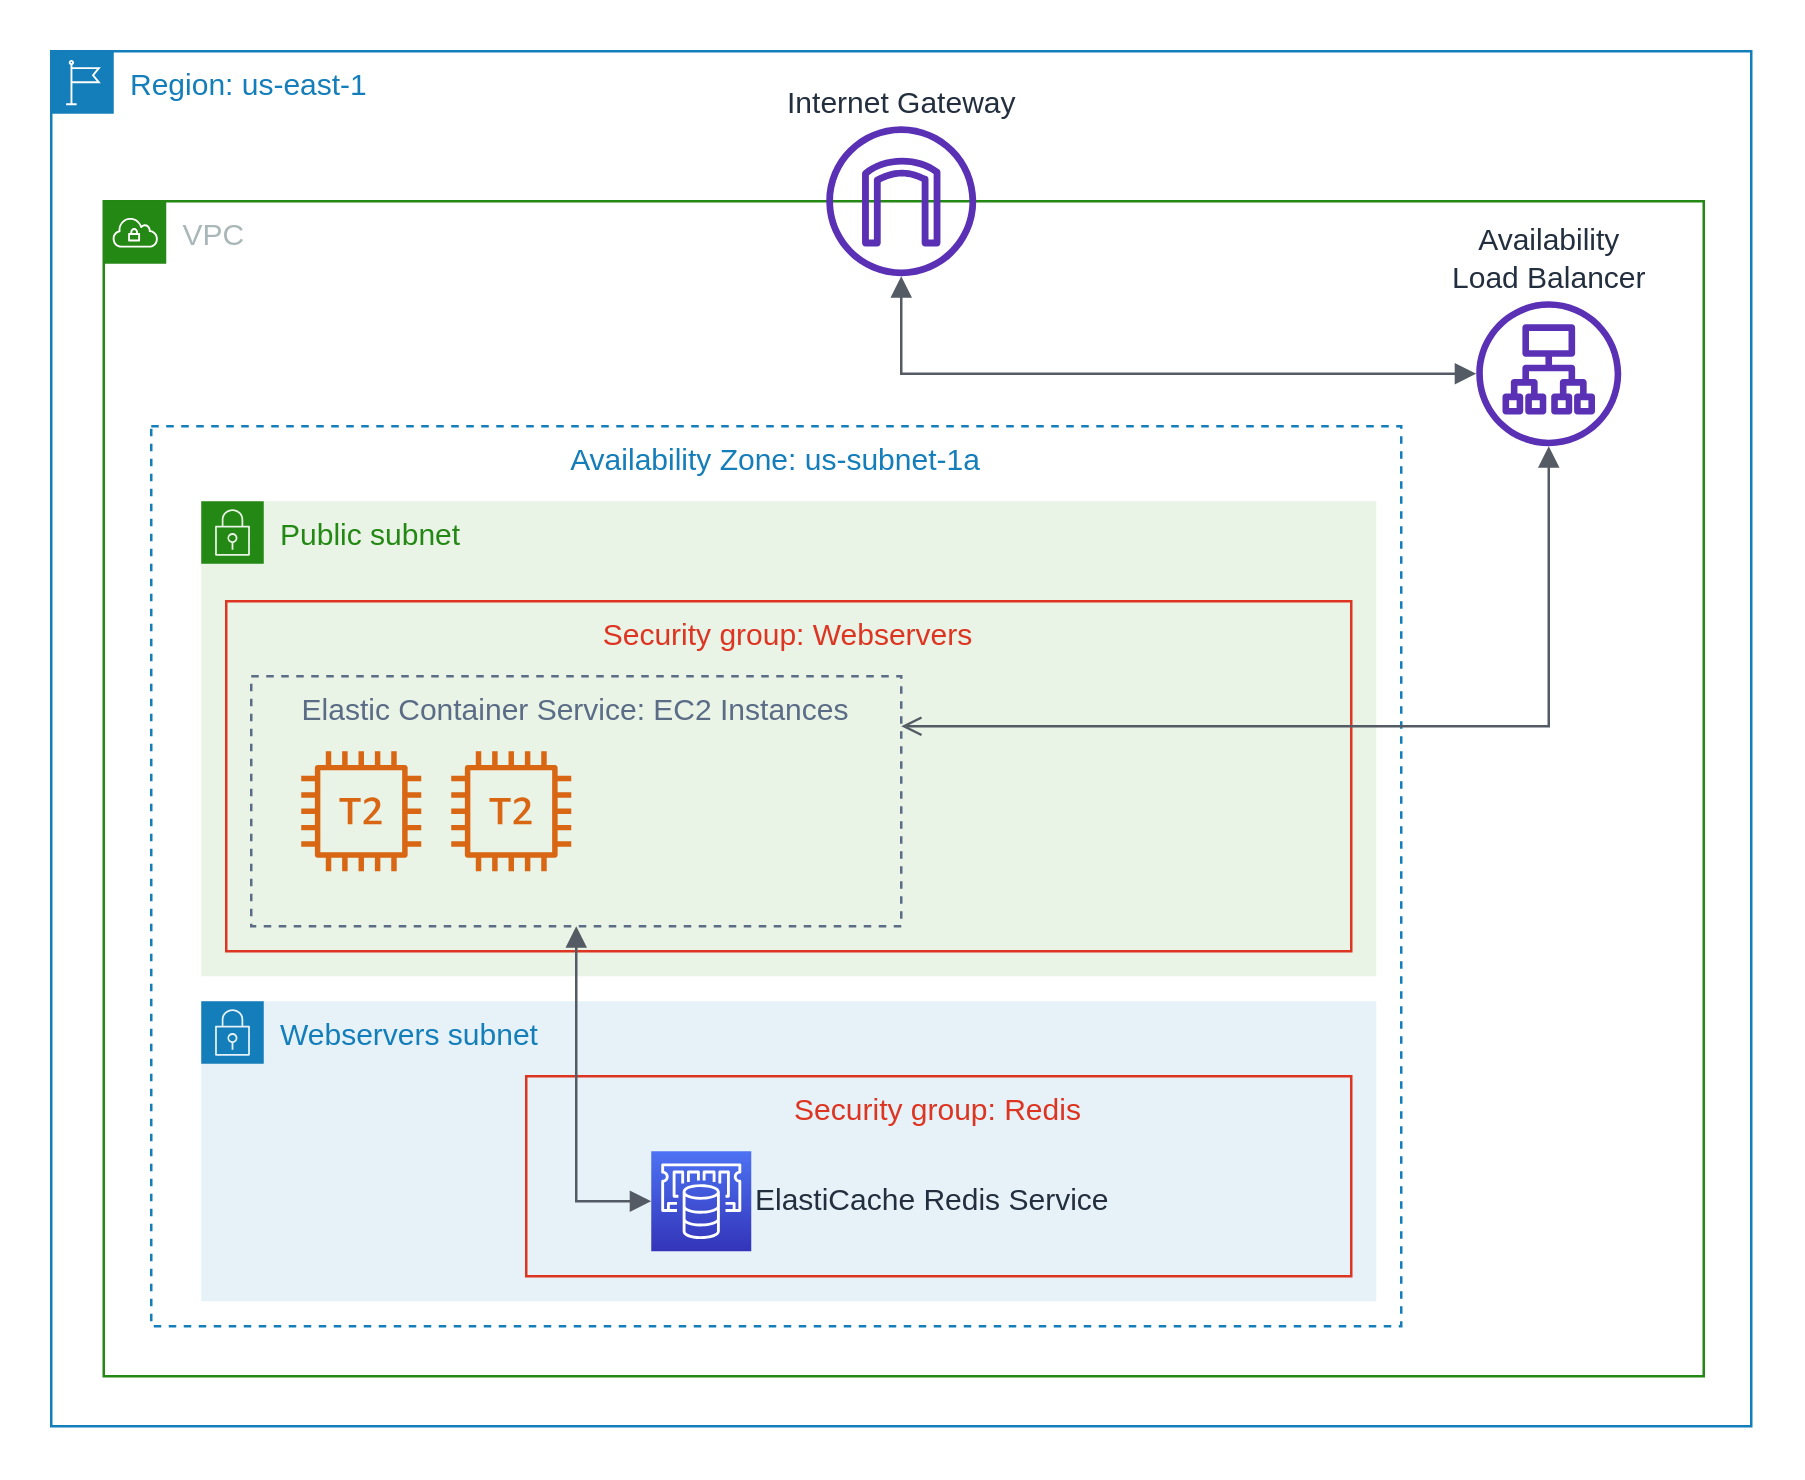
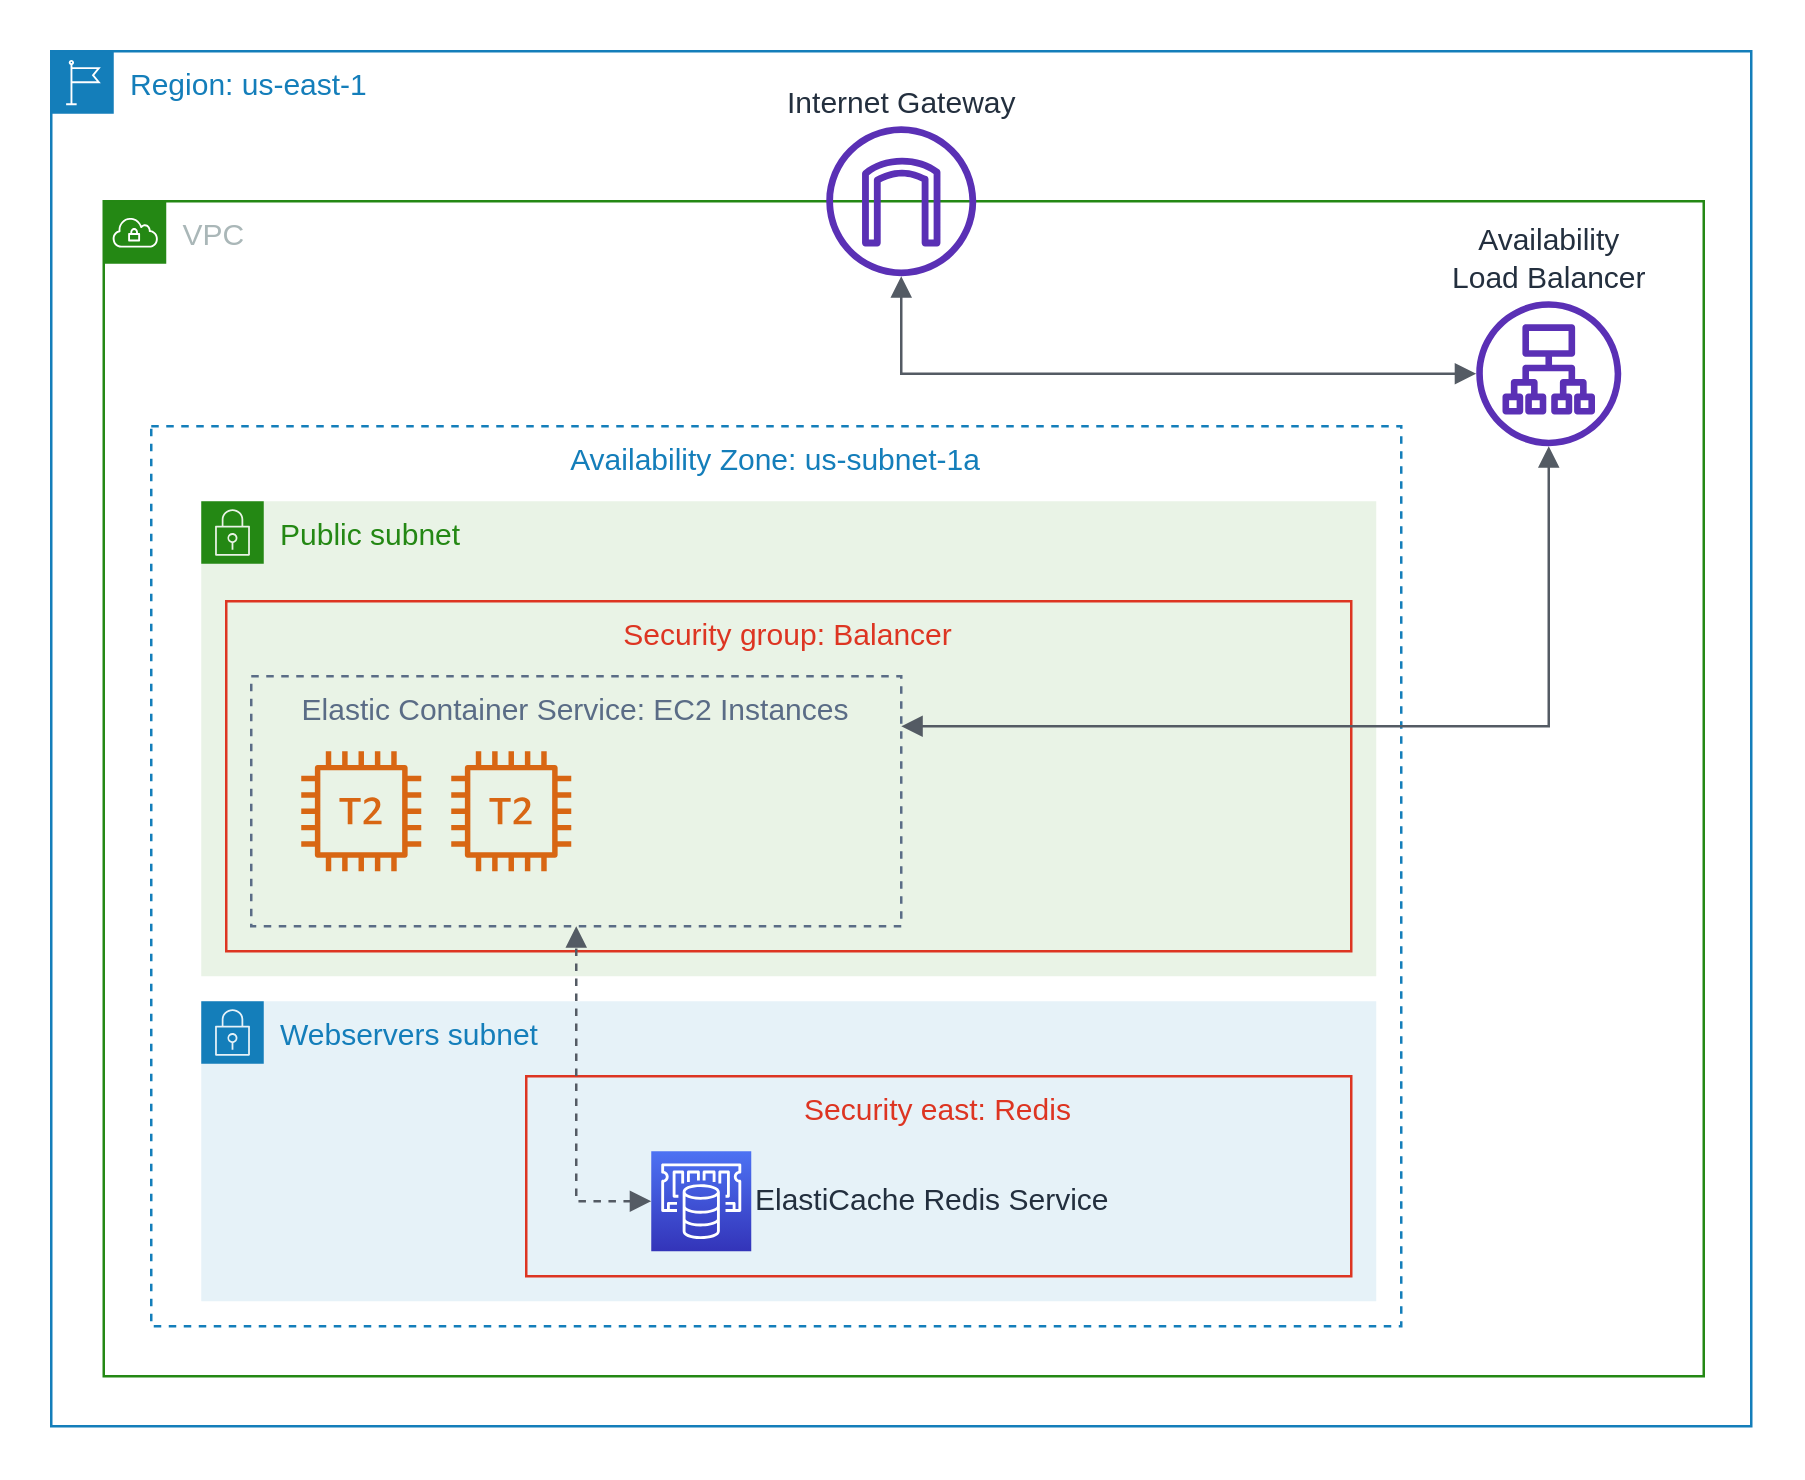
(788, 635) -> (788, 635)
(916, 726) -> (923, 726)
(576, 1099) -> (576, 1099)
(938, 1110) -> (938, 1110)
